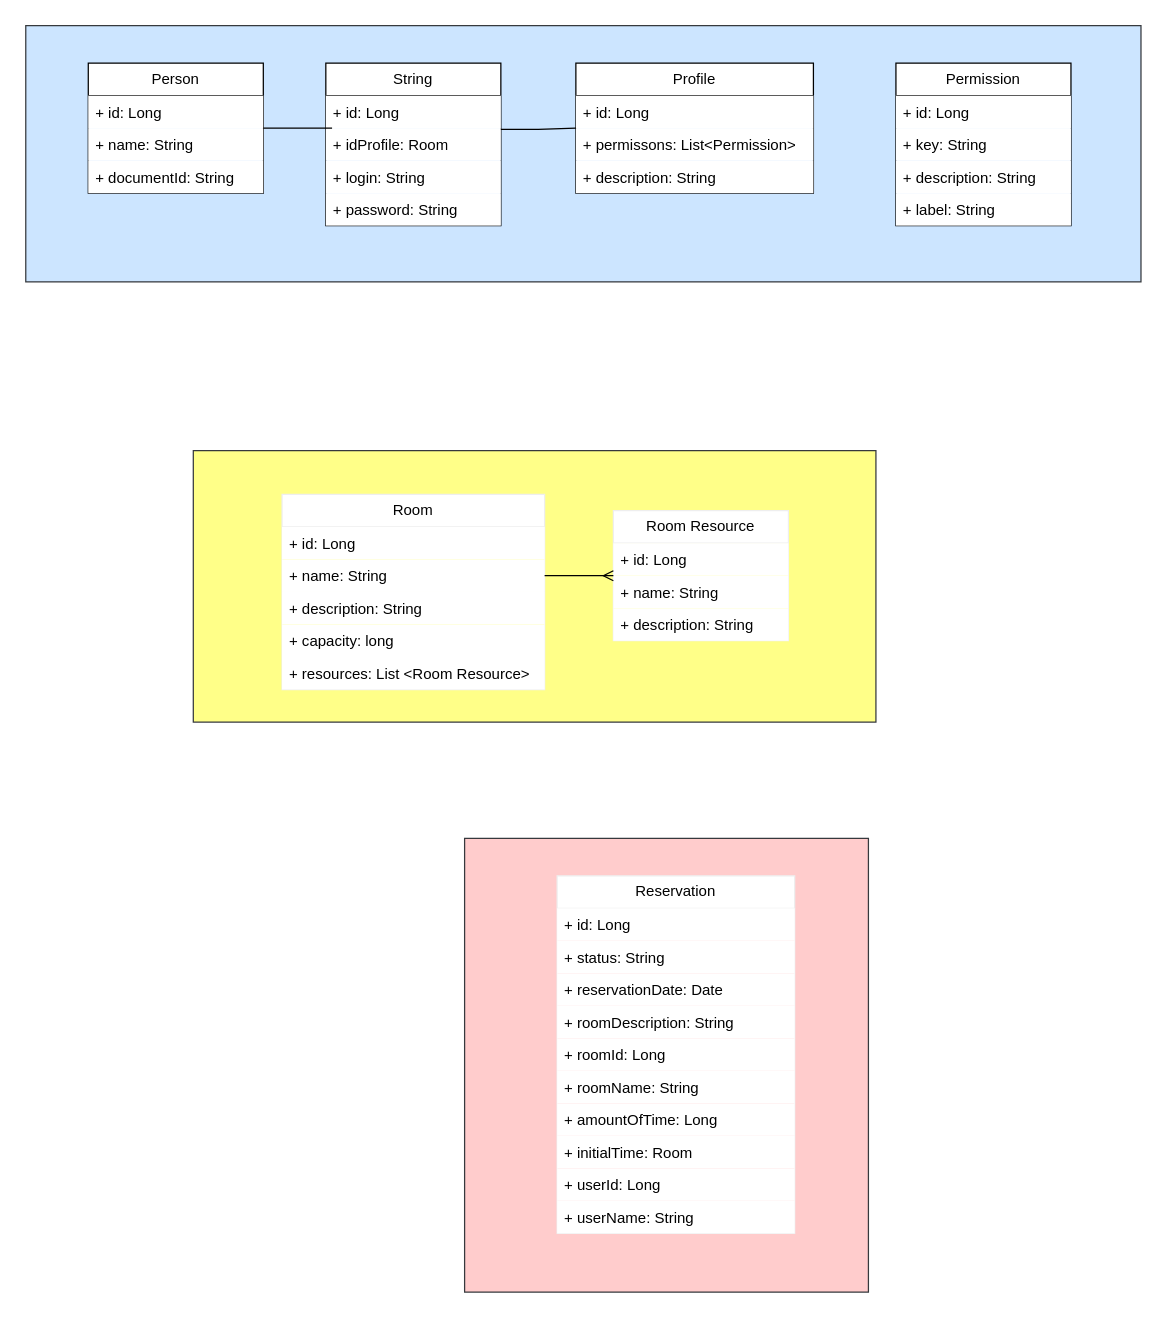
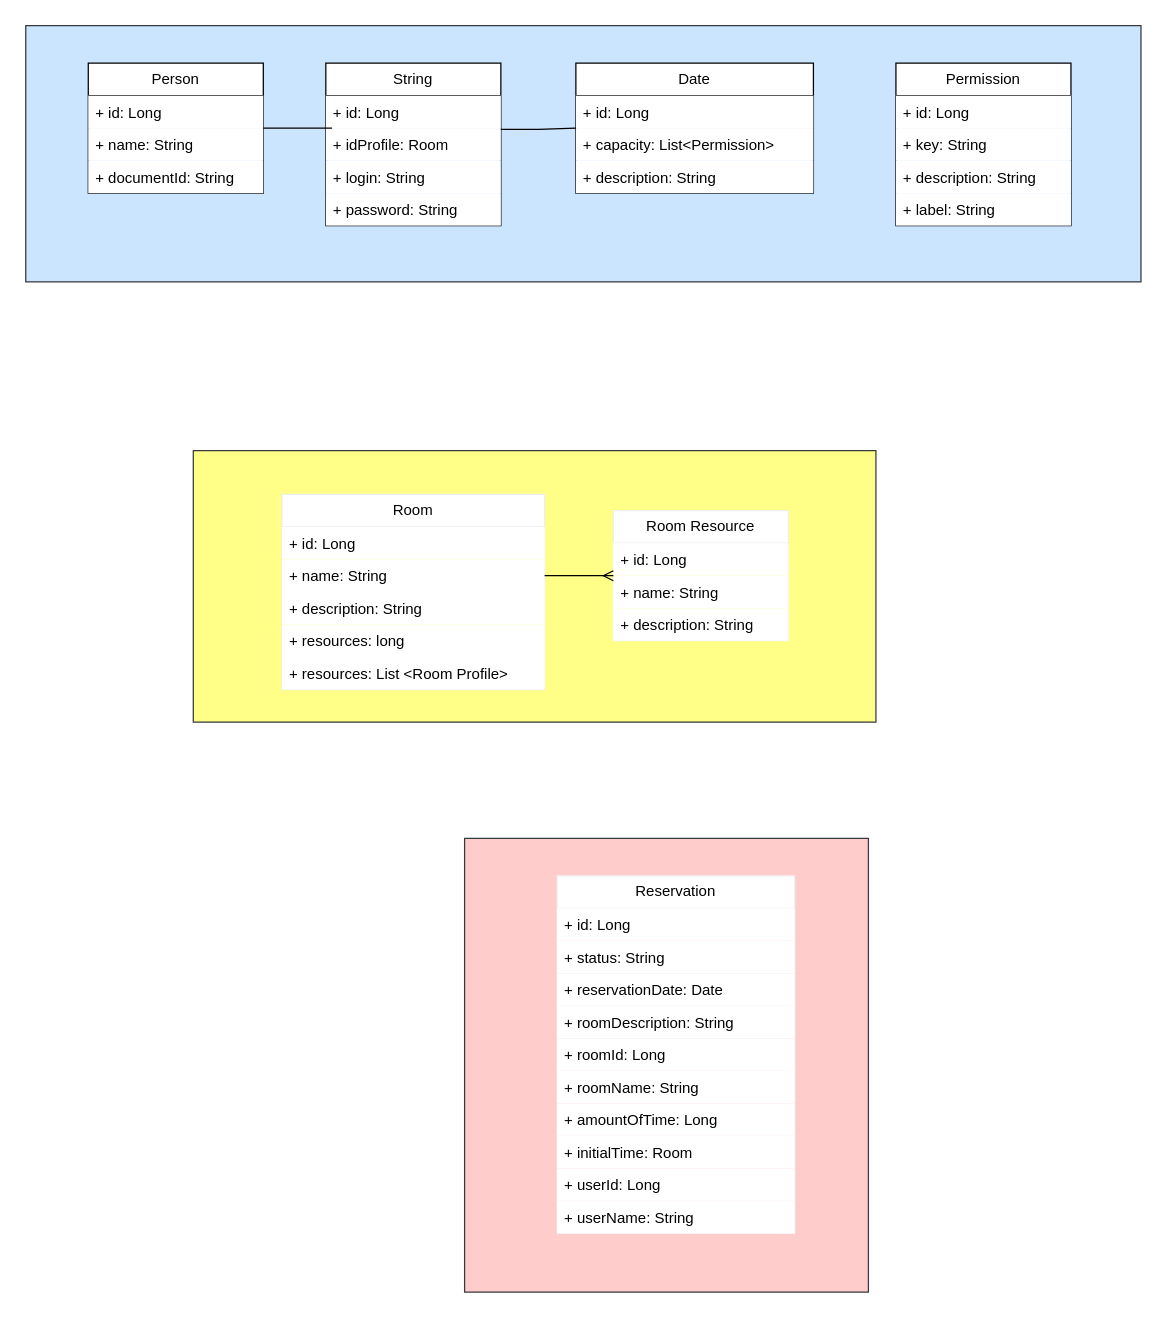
(694, 79) -> (694, 79)
(695, 146) -> (687, 146)
(347, 642) -> (353, 642)
(414, 684) -> (408, 675)
